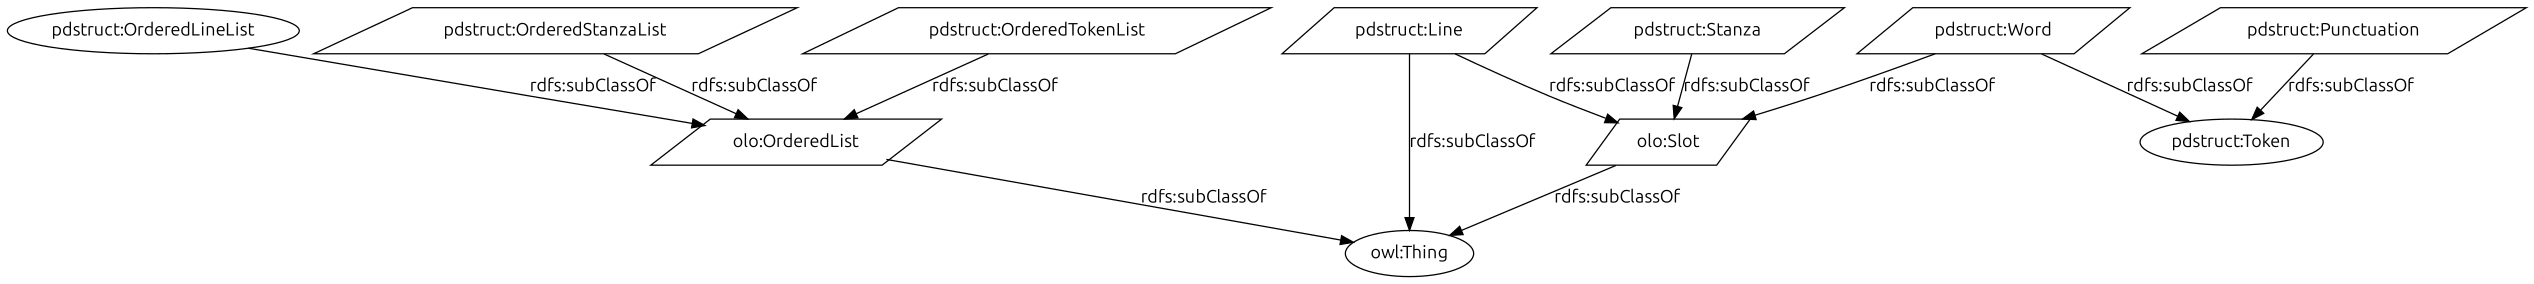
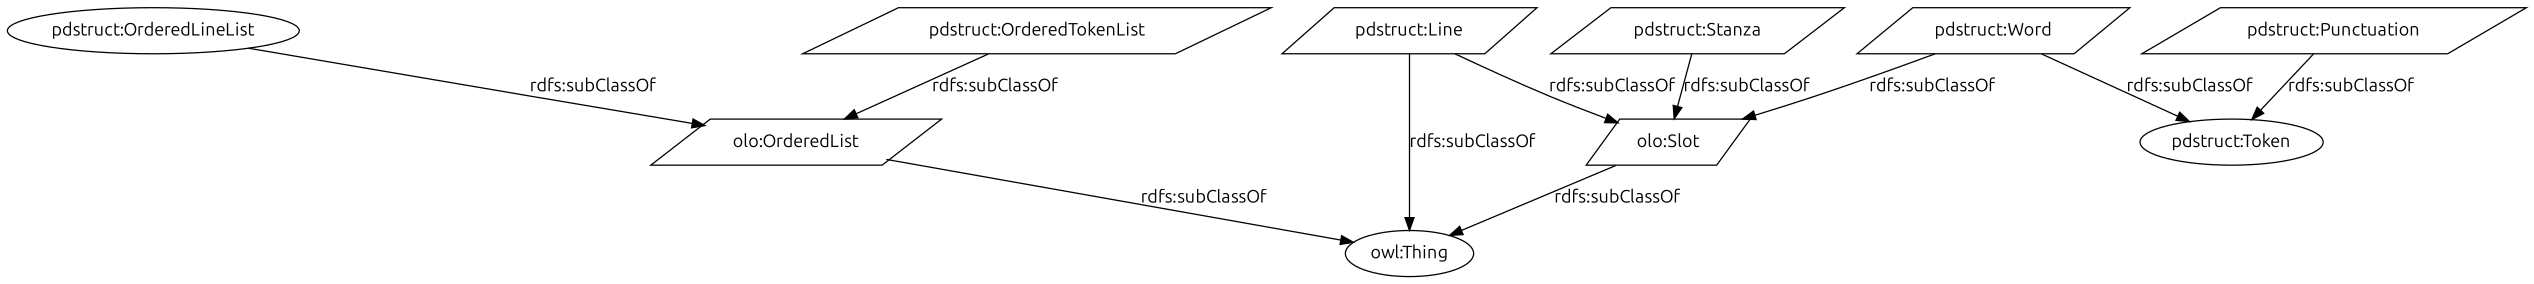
(555, 31) -> none
